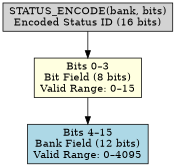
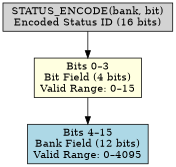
(88, 17) -> (88, 17)
(88, 78) -> (88, 78)
